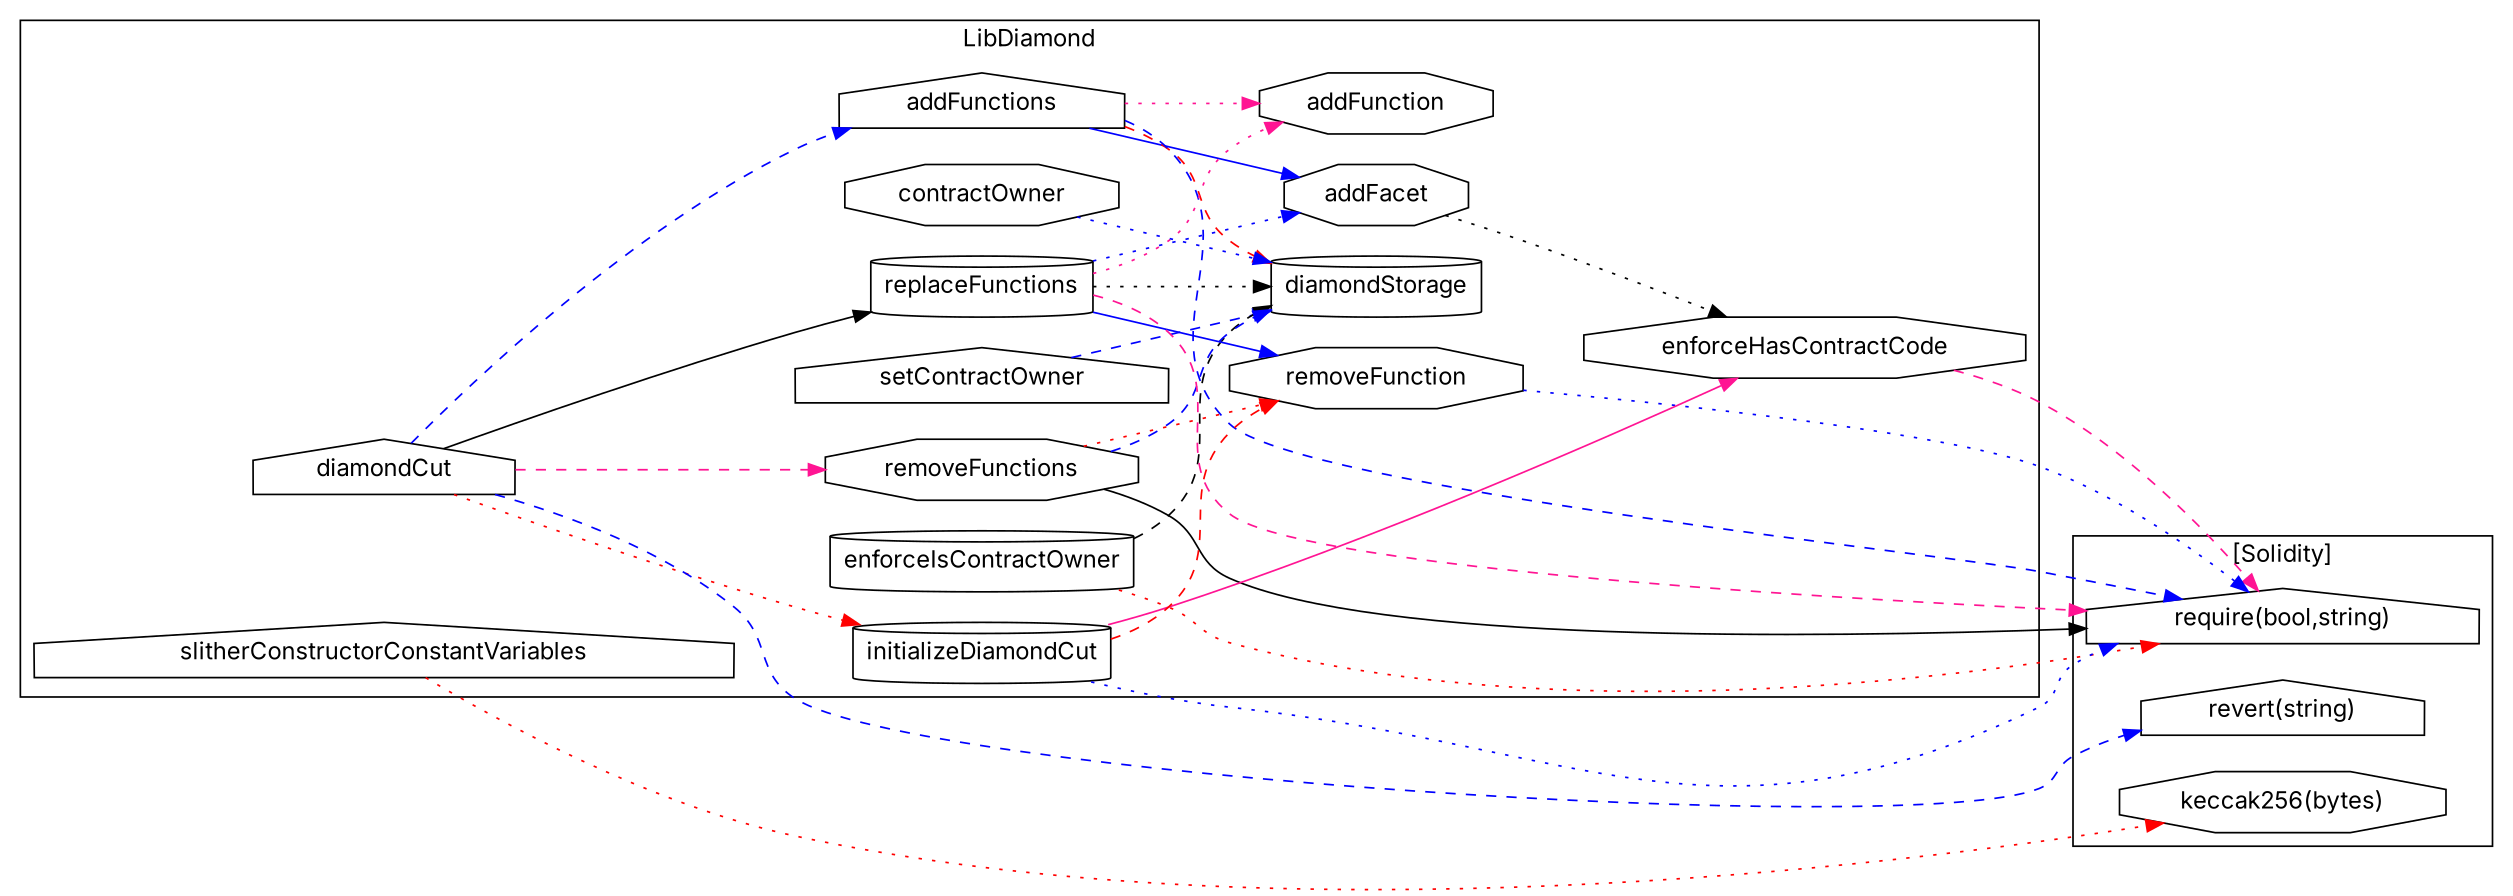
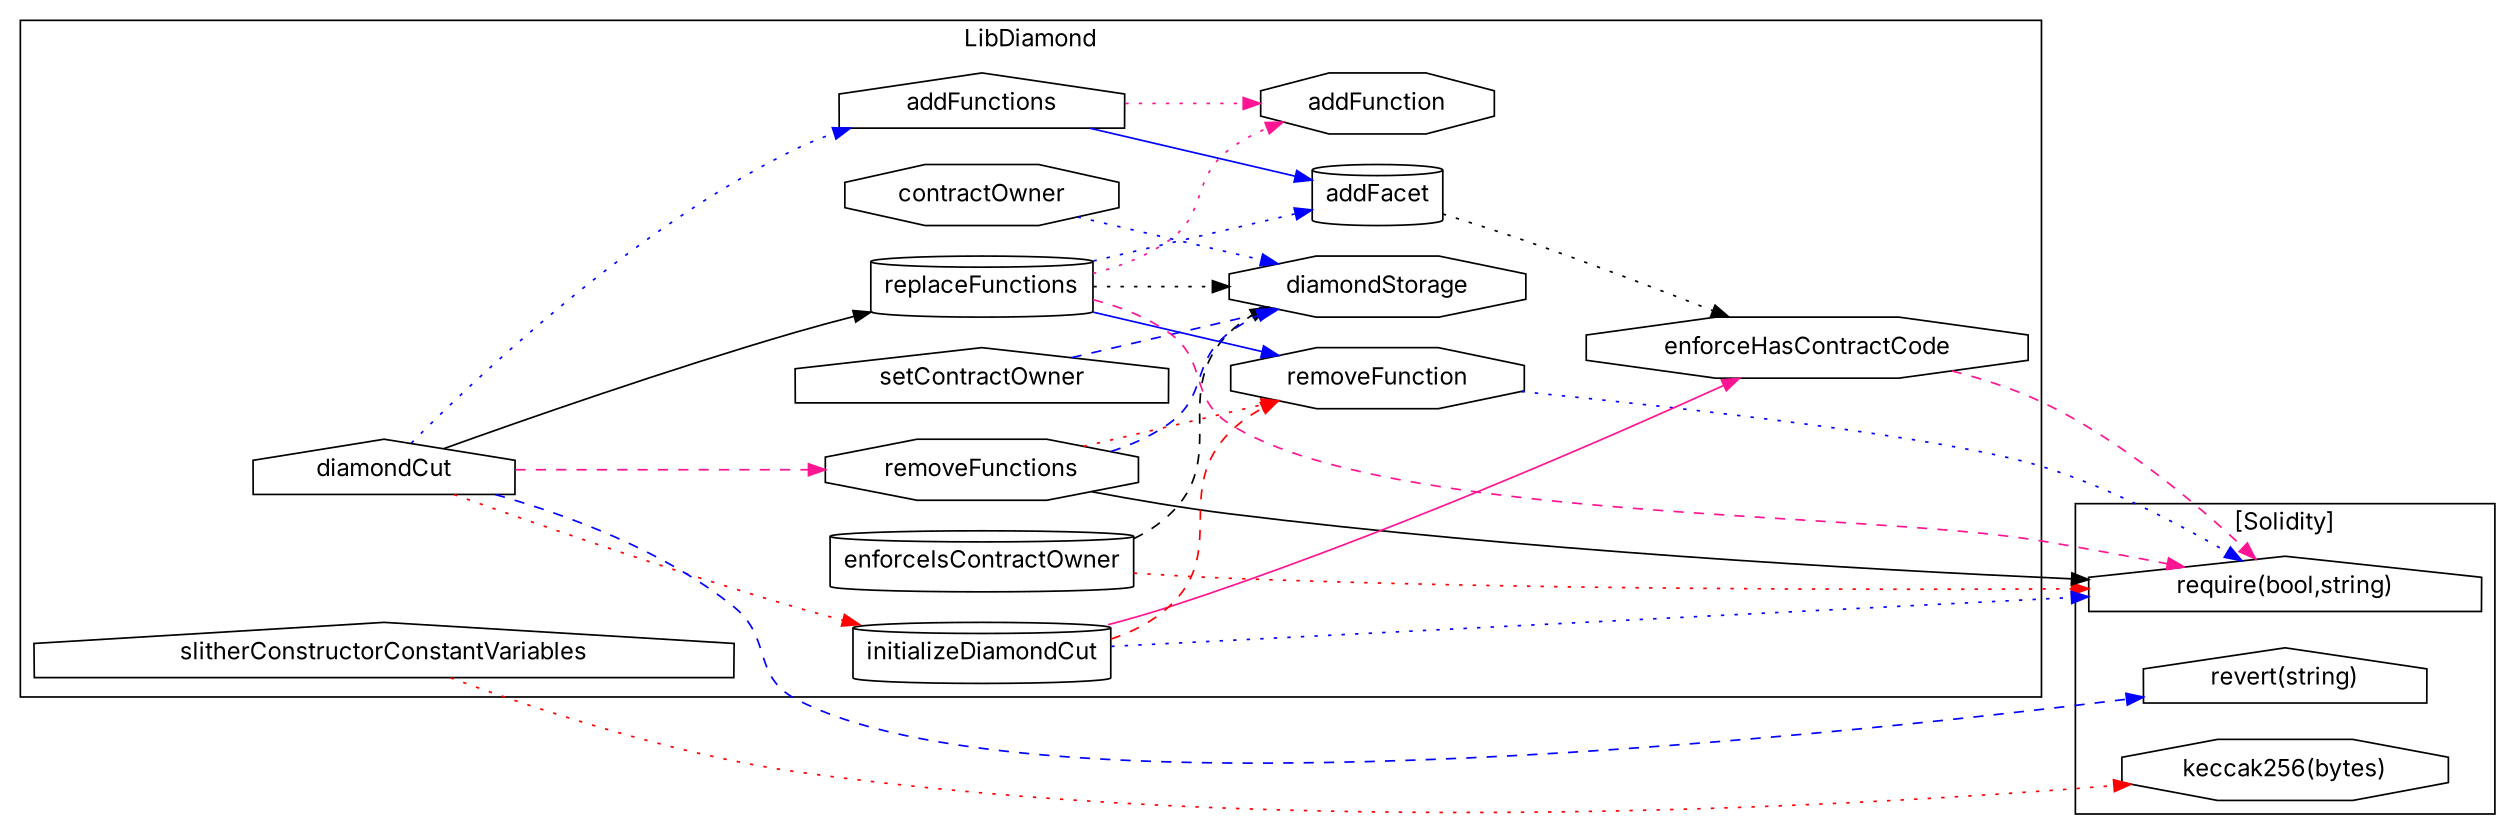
(1196, 185) -> none
(1376, 195) -> (1378, 195)
(609, 268) -> (609, 268)
(1376, 287) -> (1378, 287)
(1522, 499) -> none
